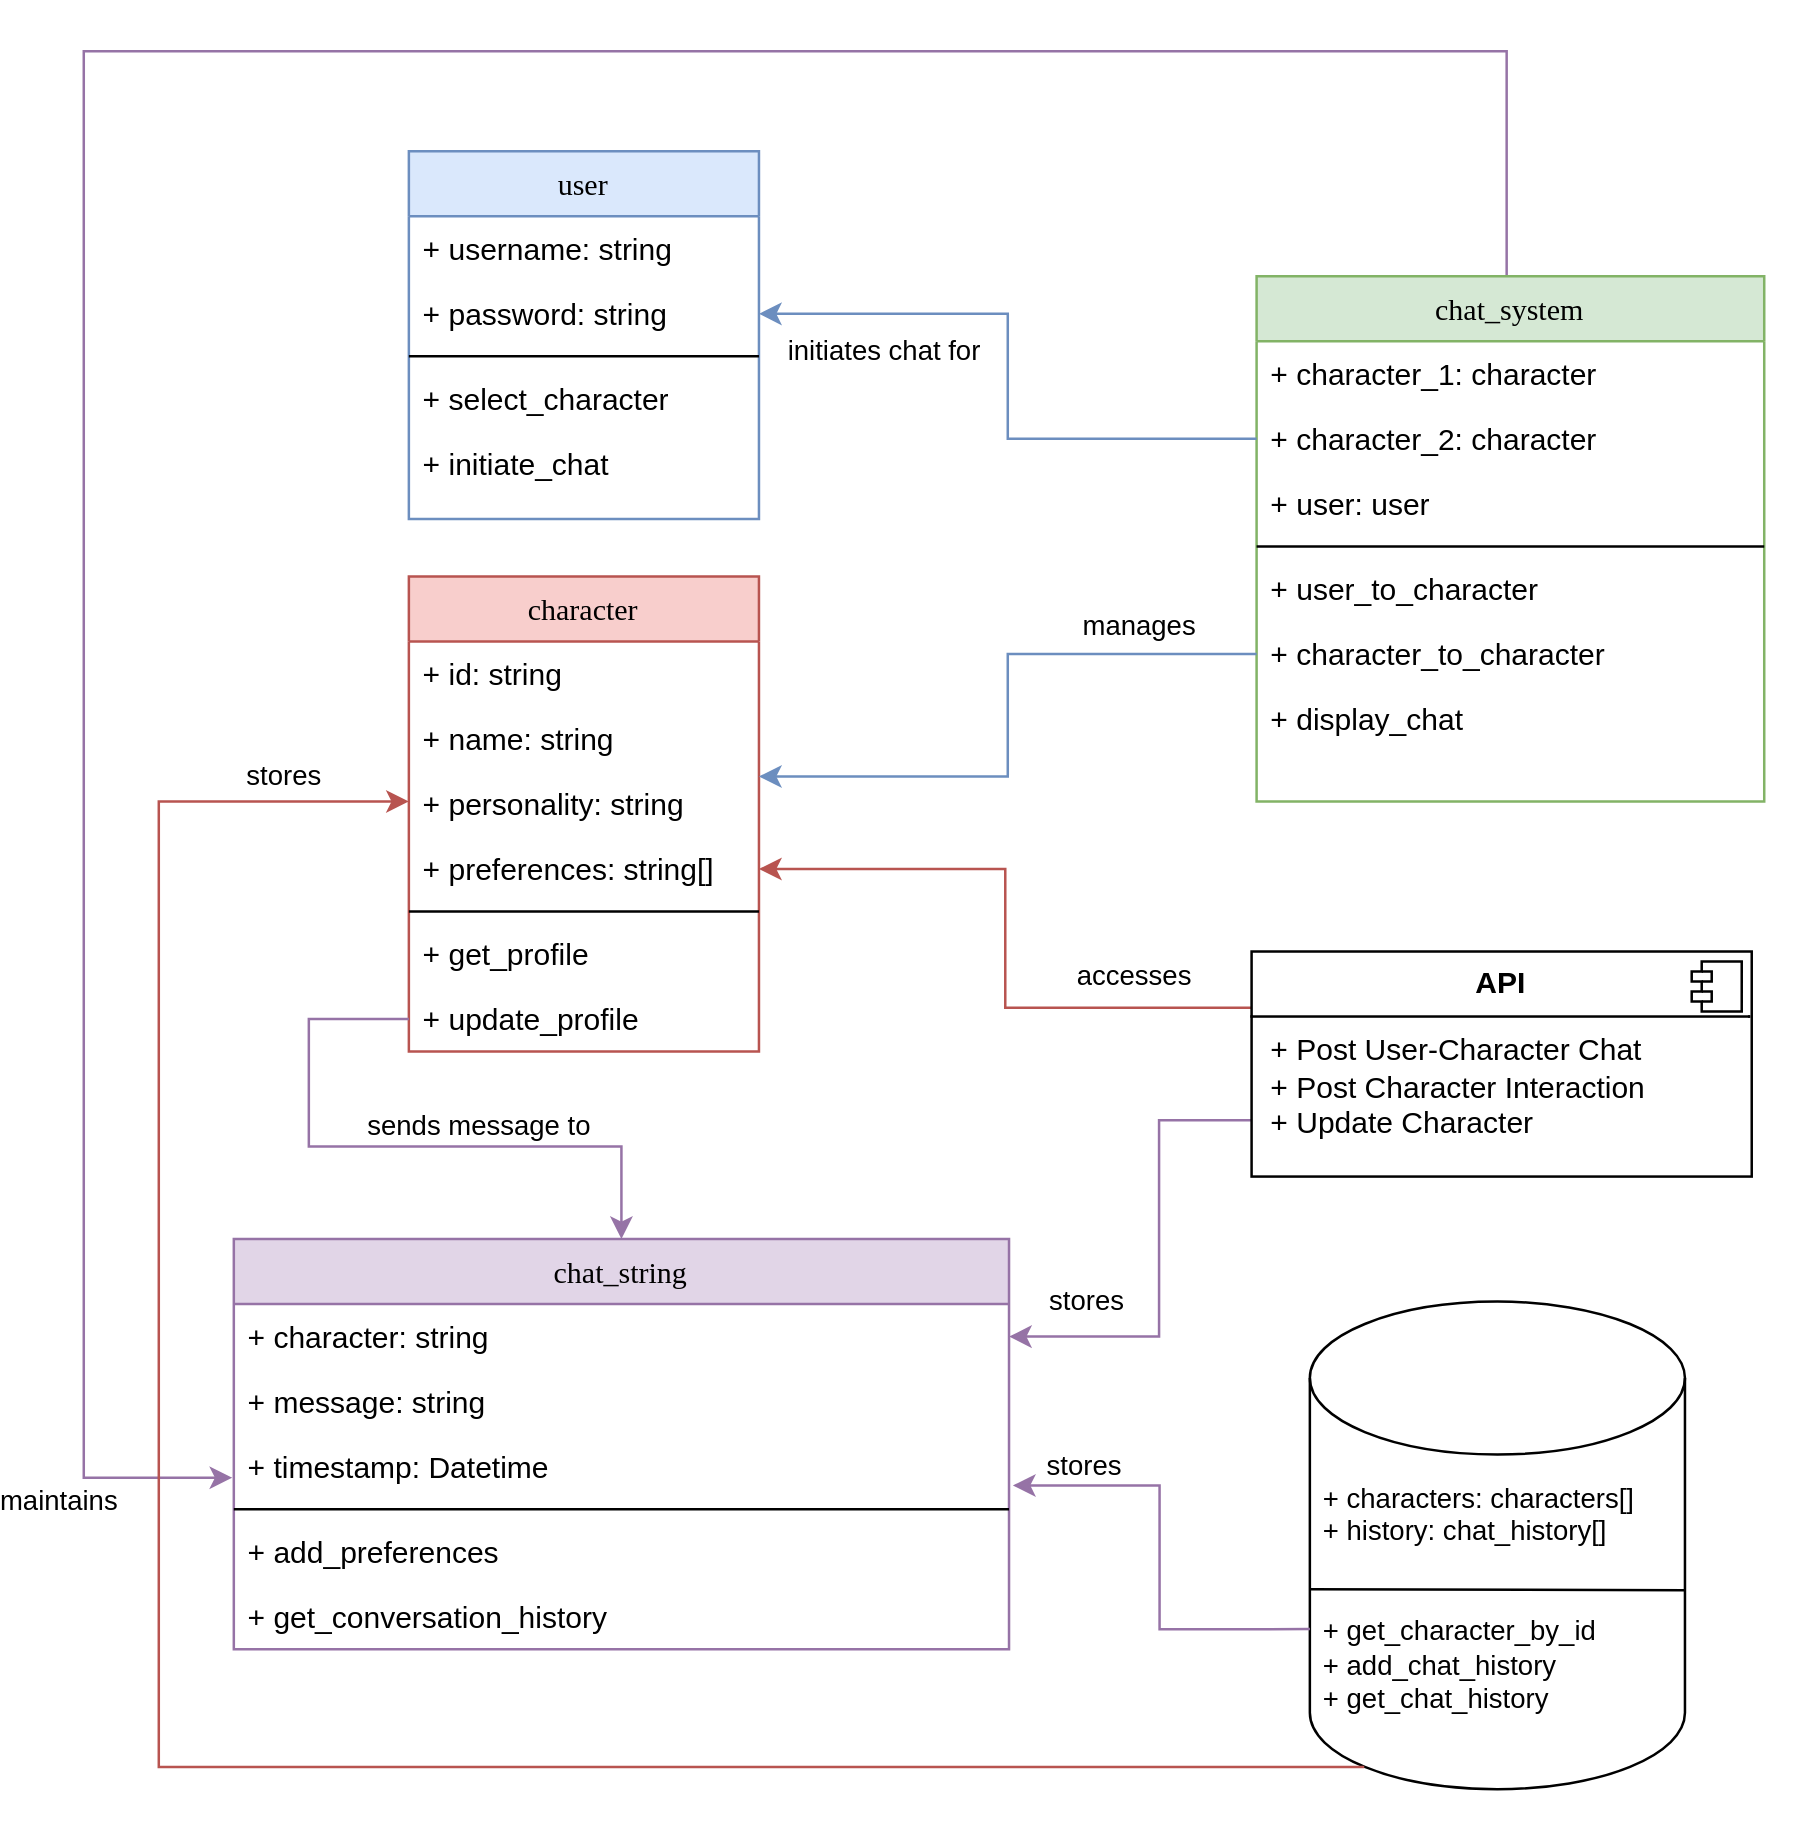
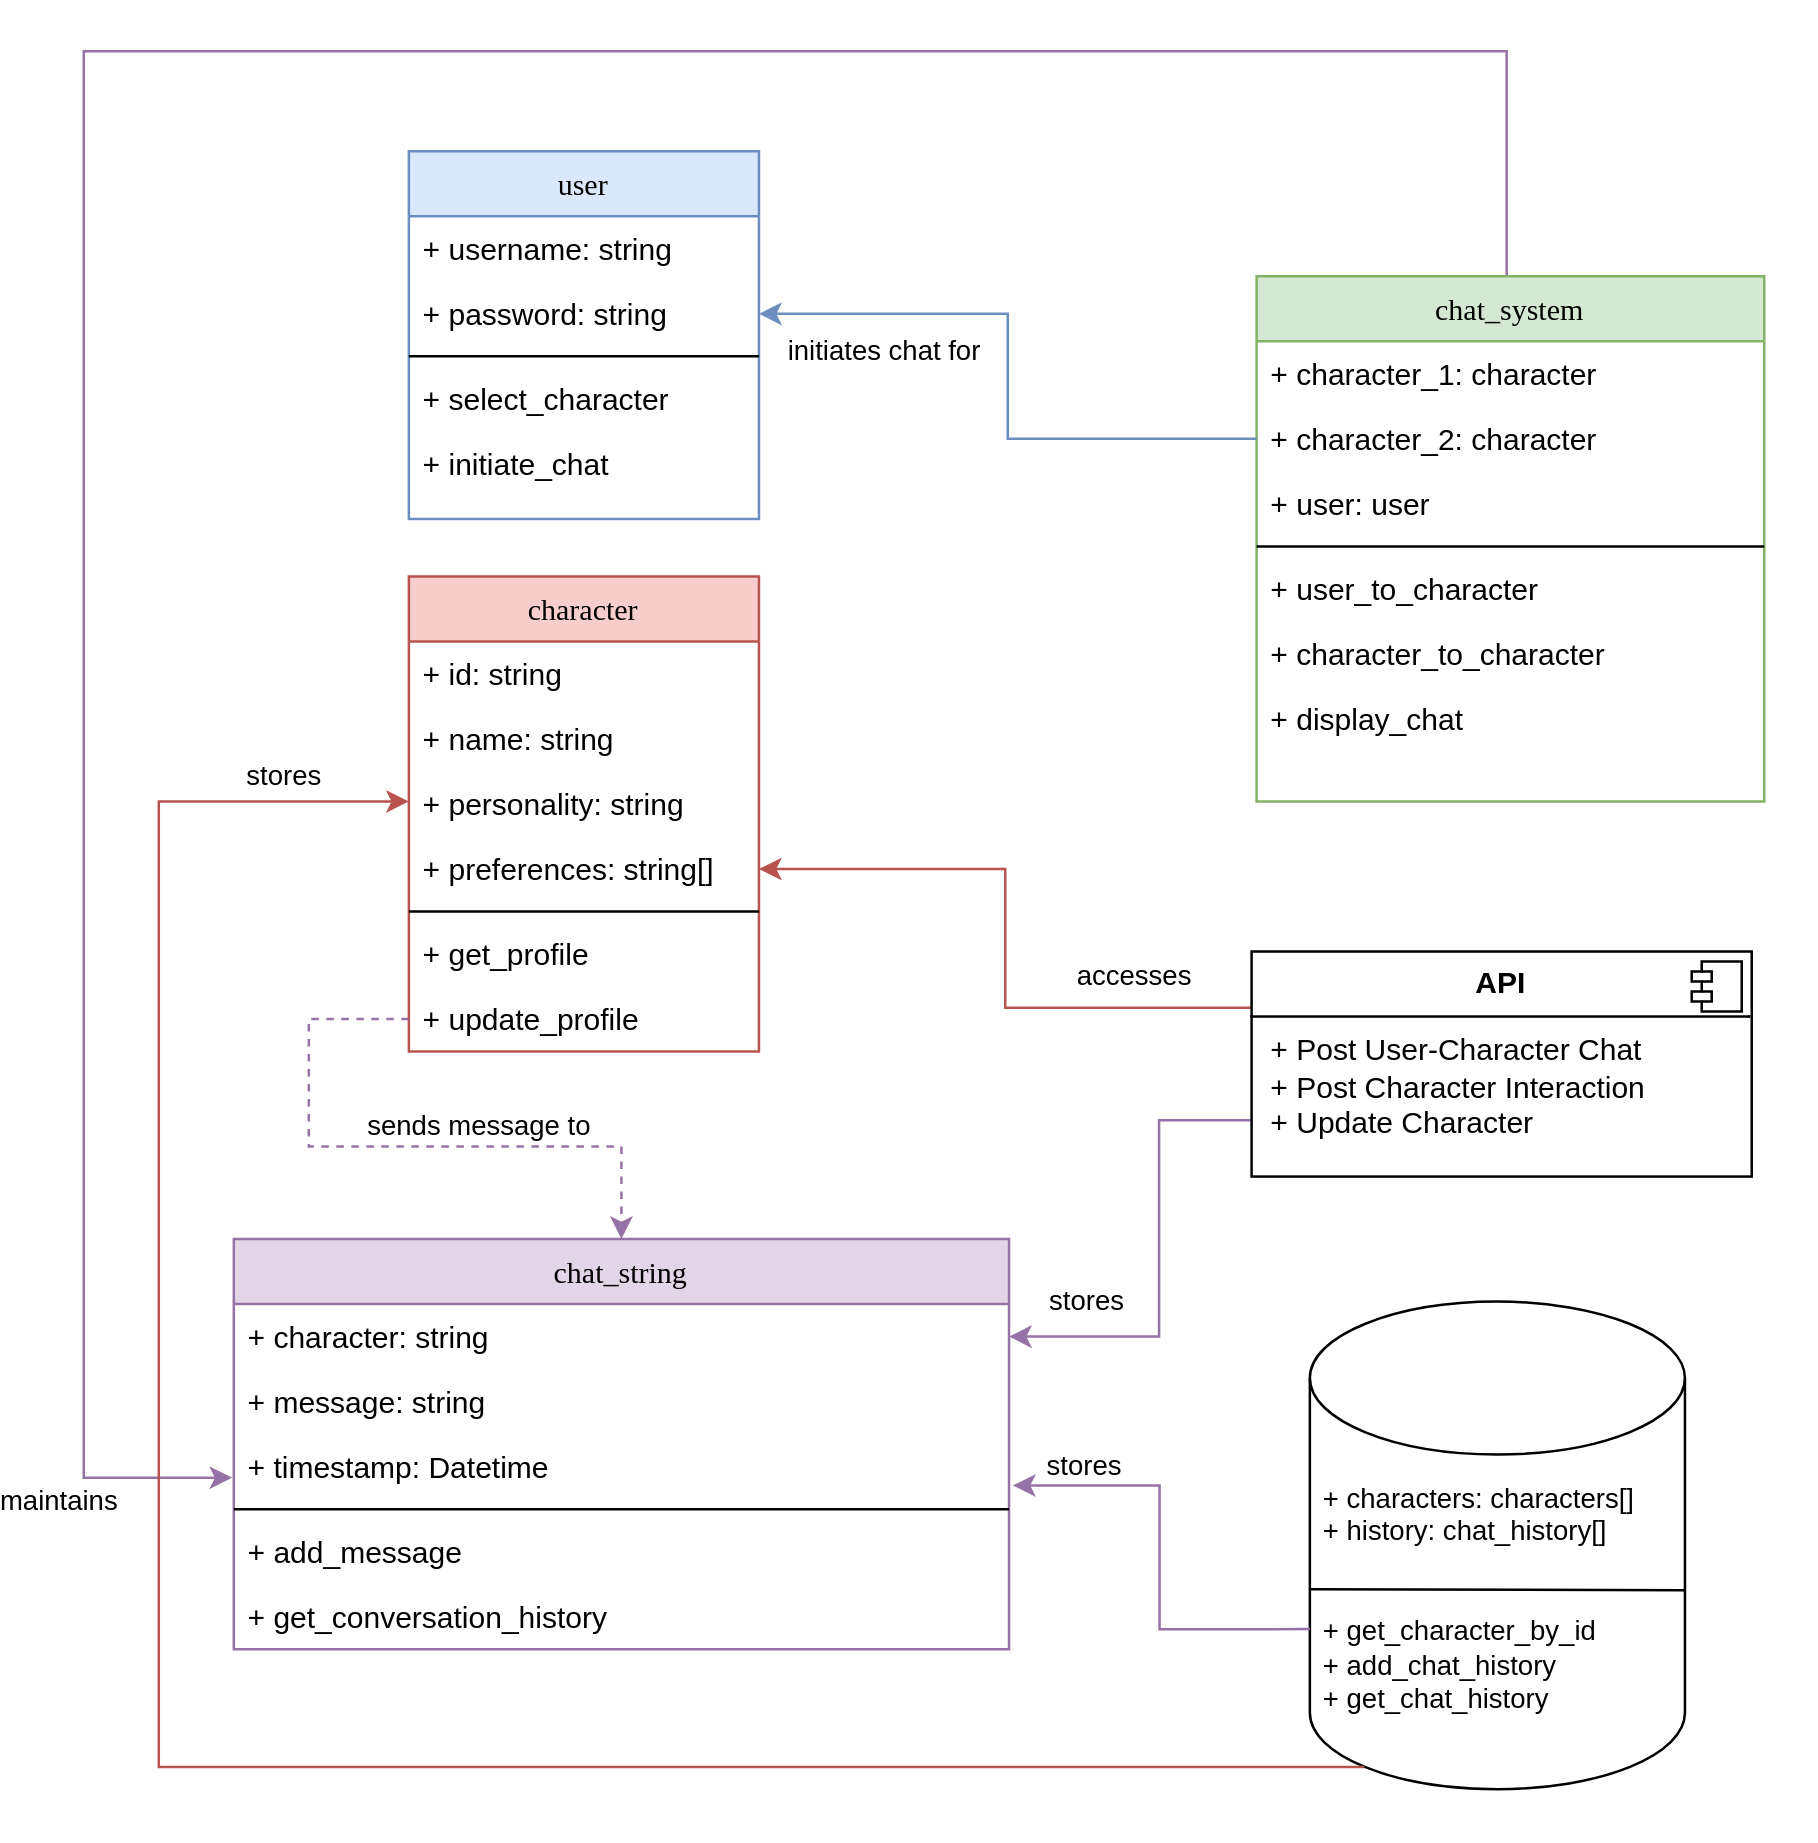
(1008, 709) -> none
(392, 1146) -> (392, 1146)
(386, 1553) -> (353, 1553)
